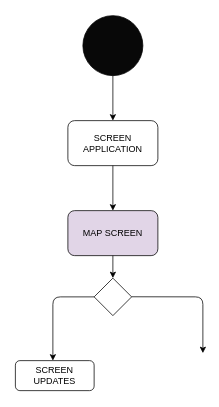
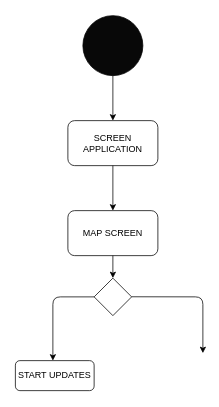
(113, 233) -> (113, 233)
(55, 375) -> (55, 375)
